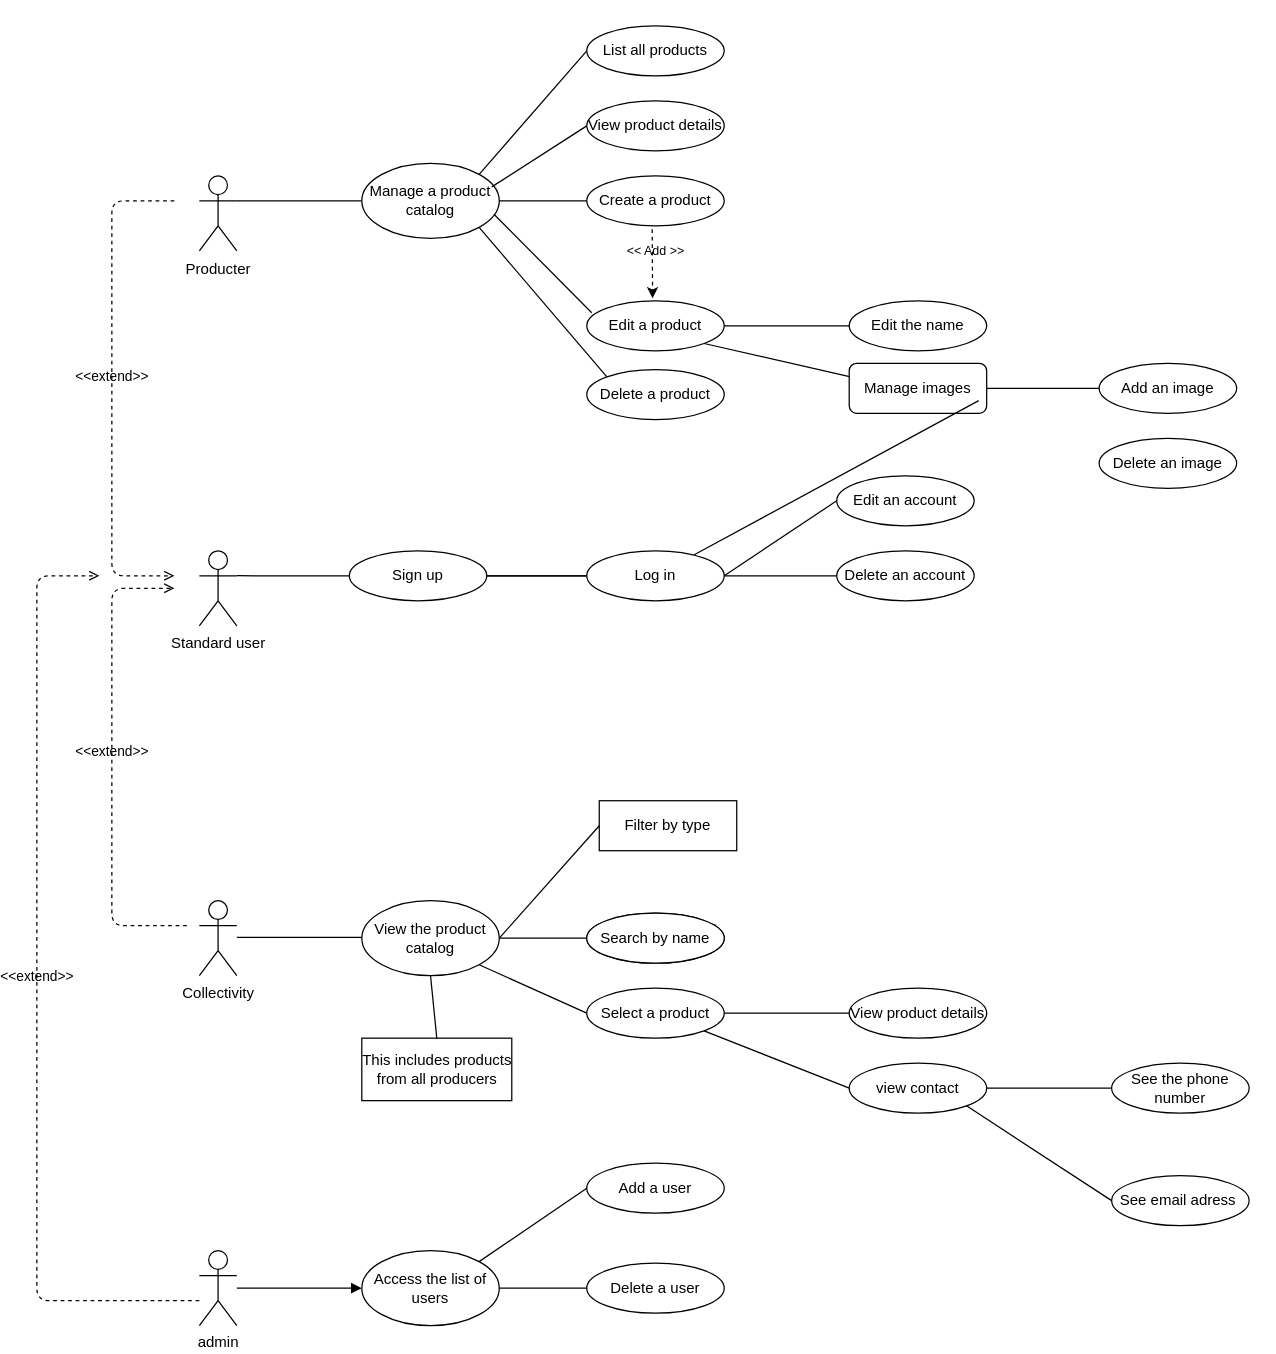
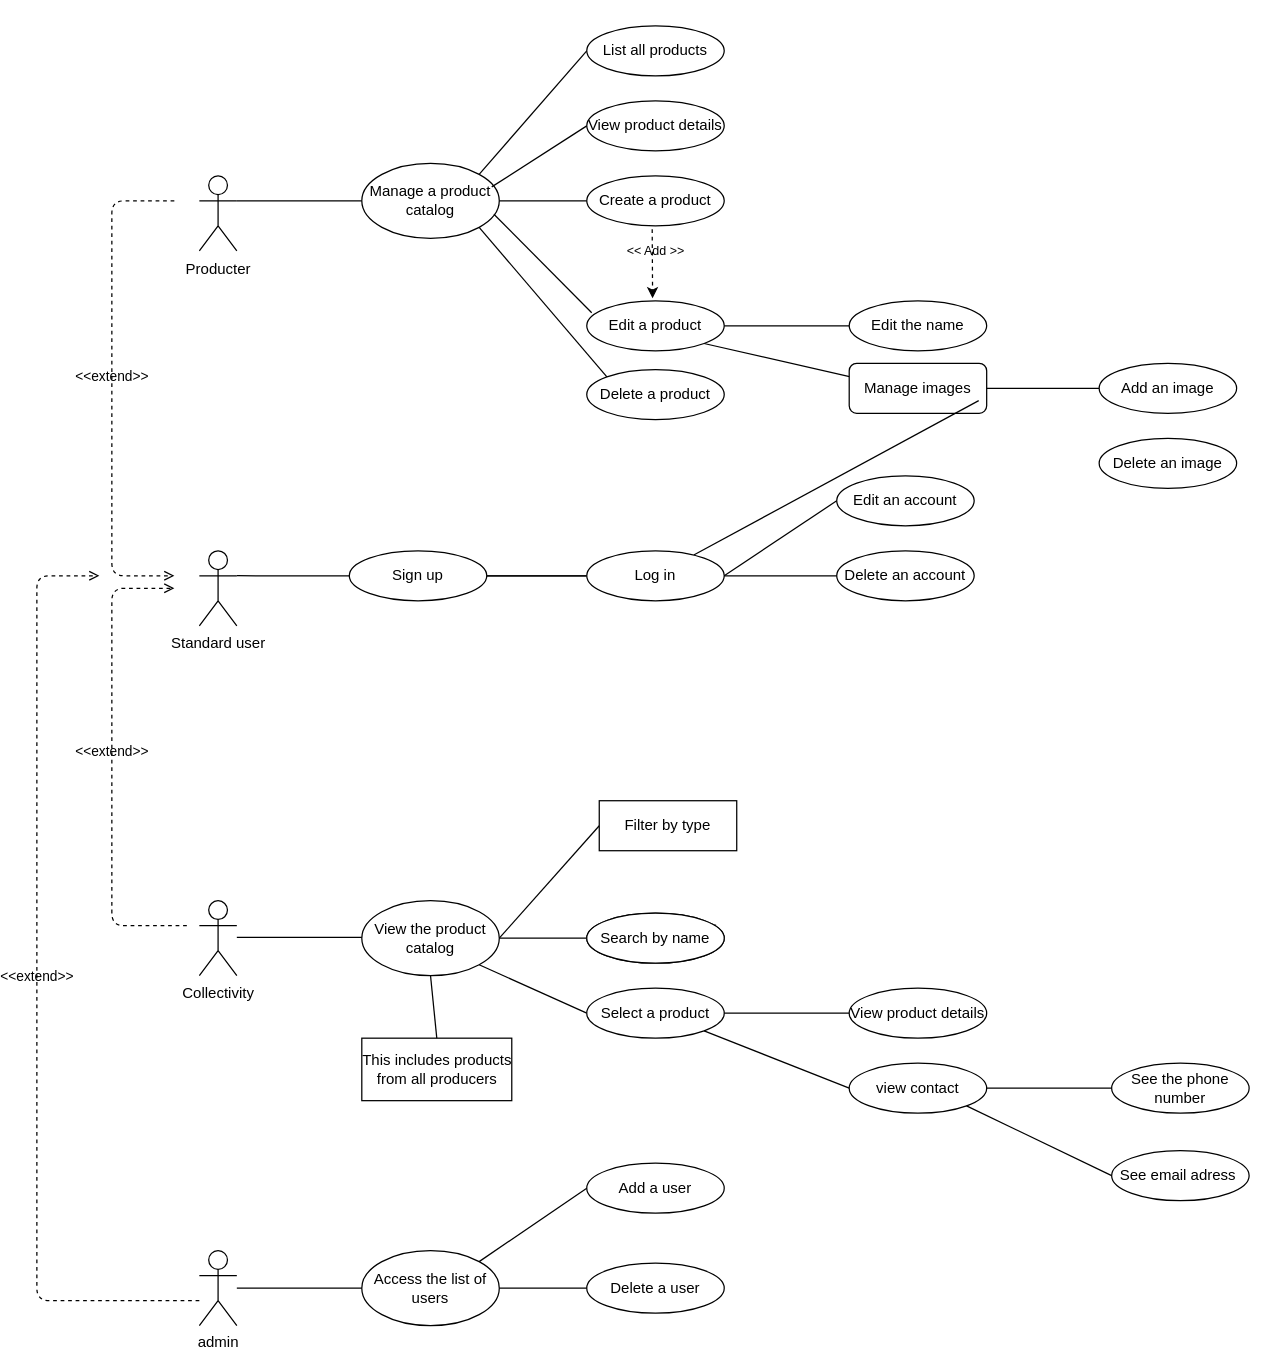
(1181, 1201) -> (1181, 1176)
(350, 1288) -> (354, 1288)
